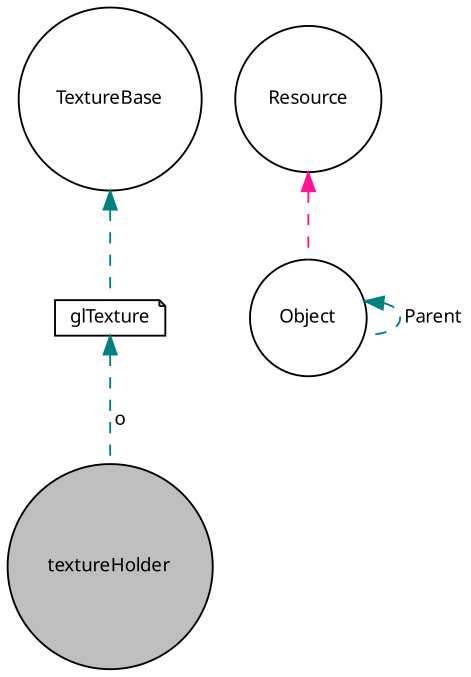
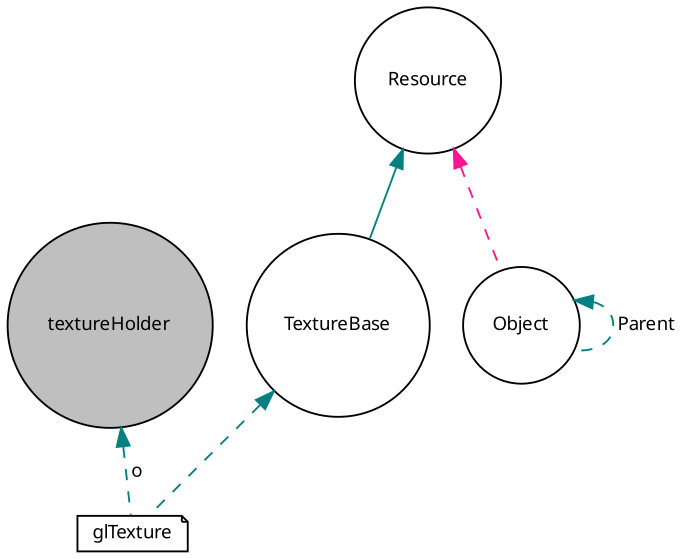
none -> (383, 203)
(110, 409) -> (127, 481)
